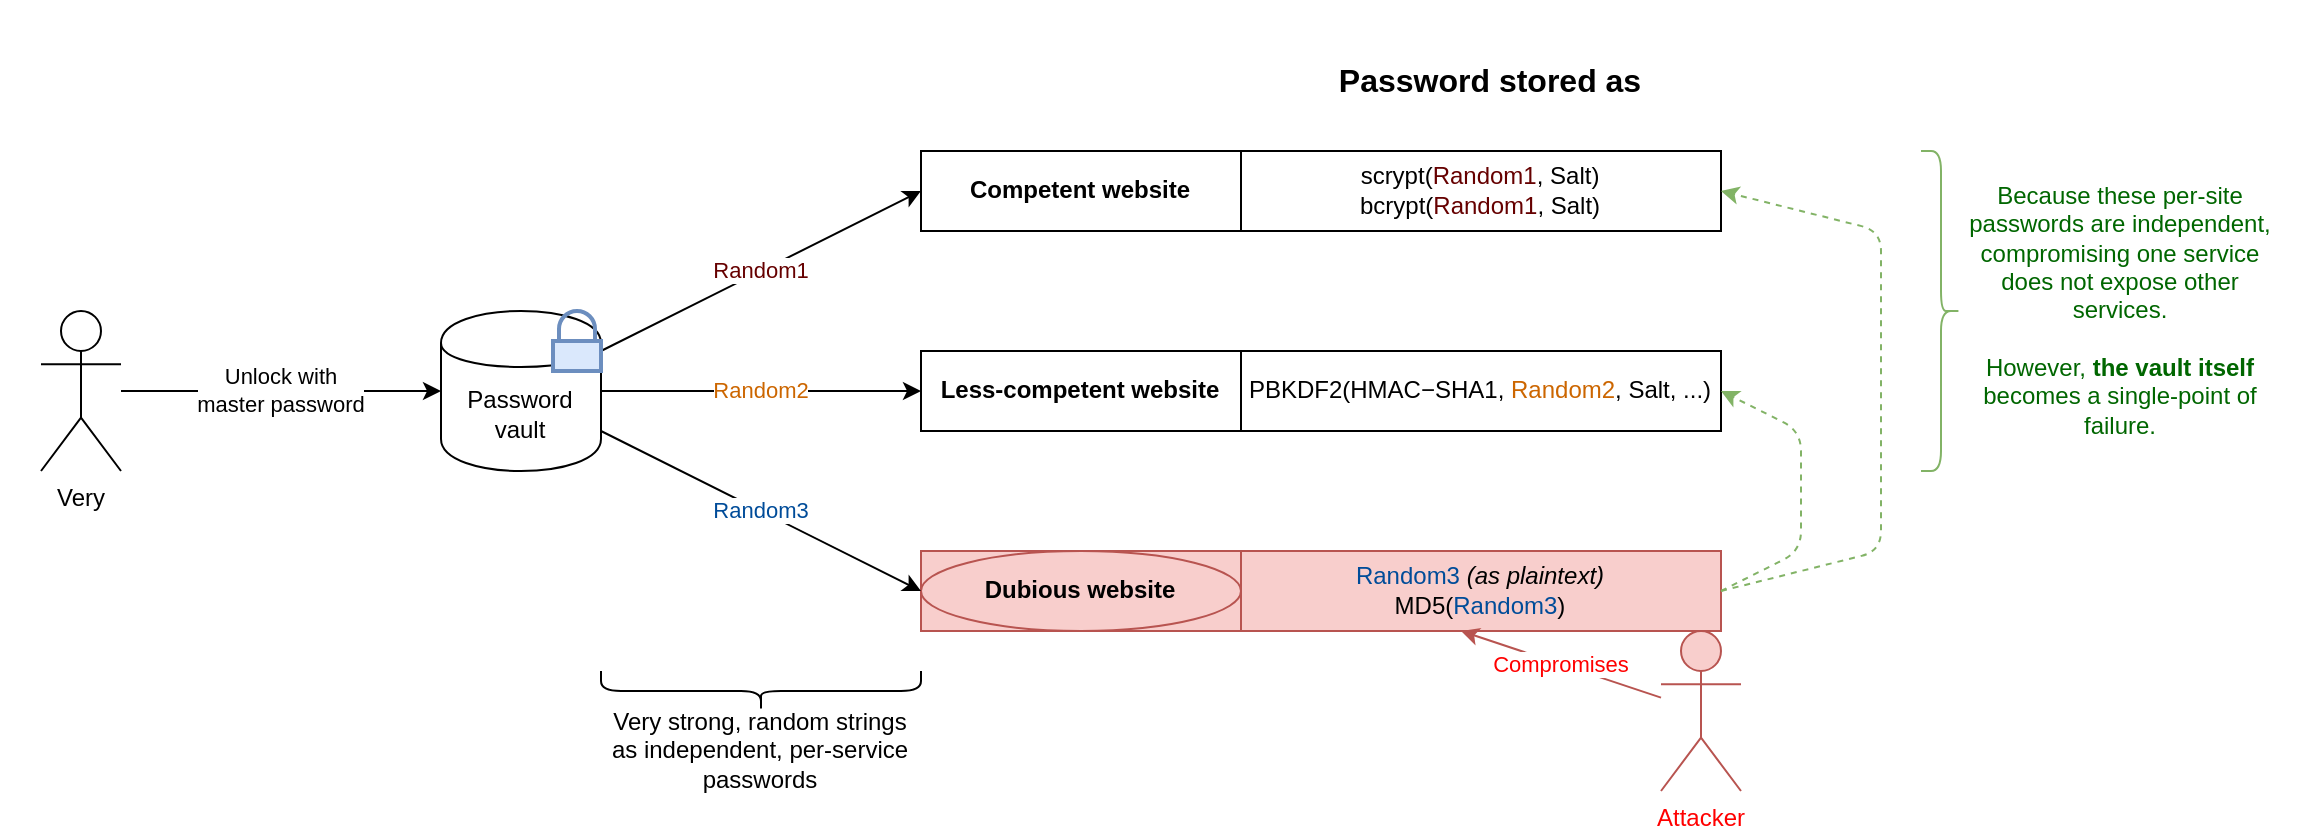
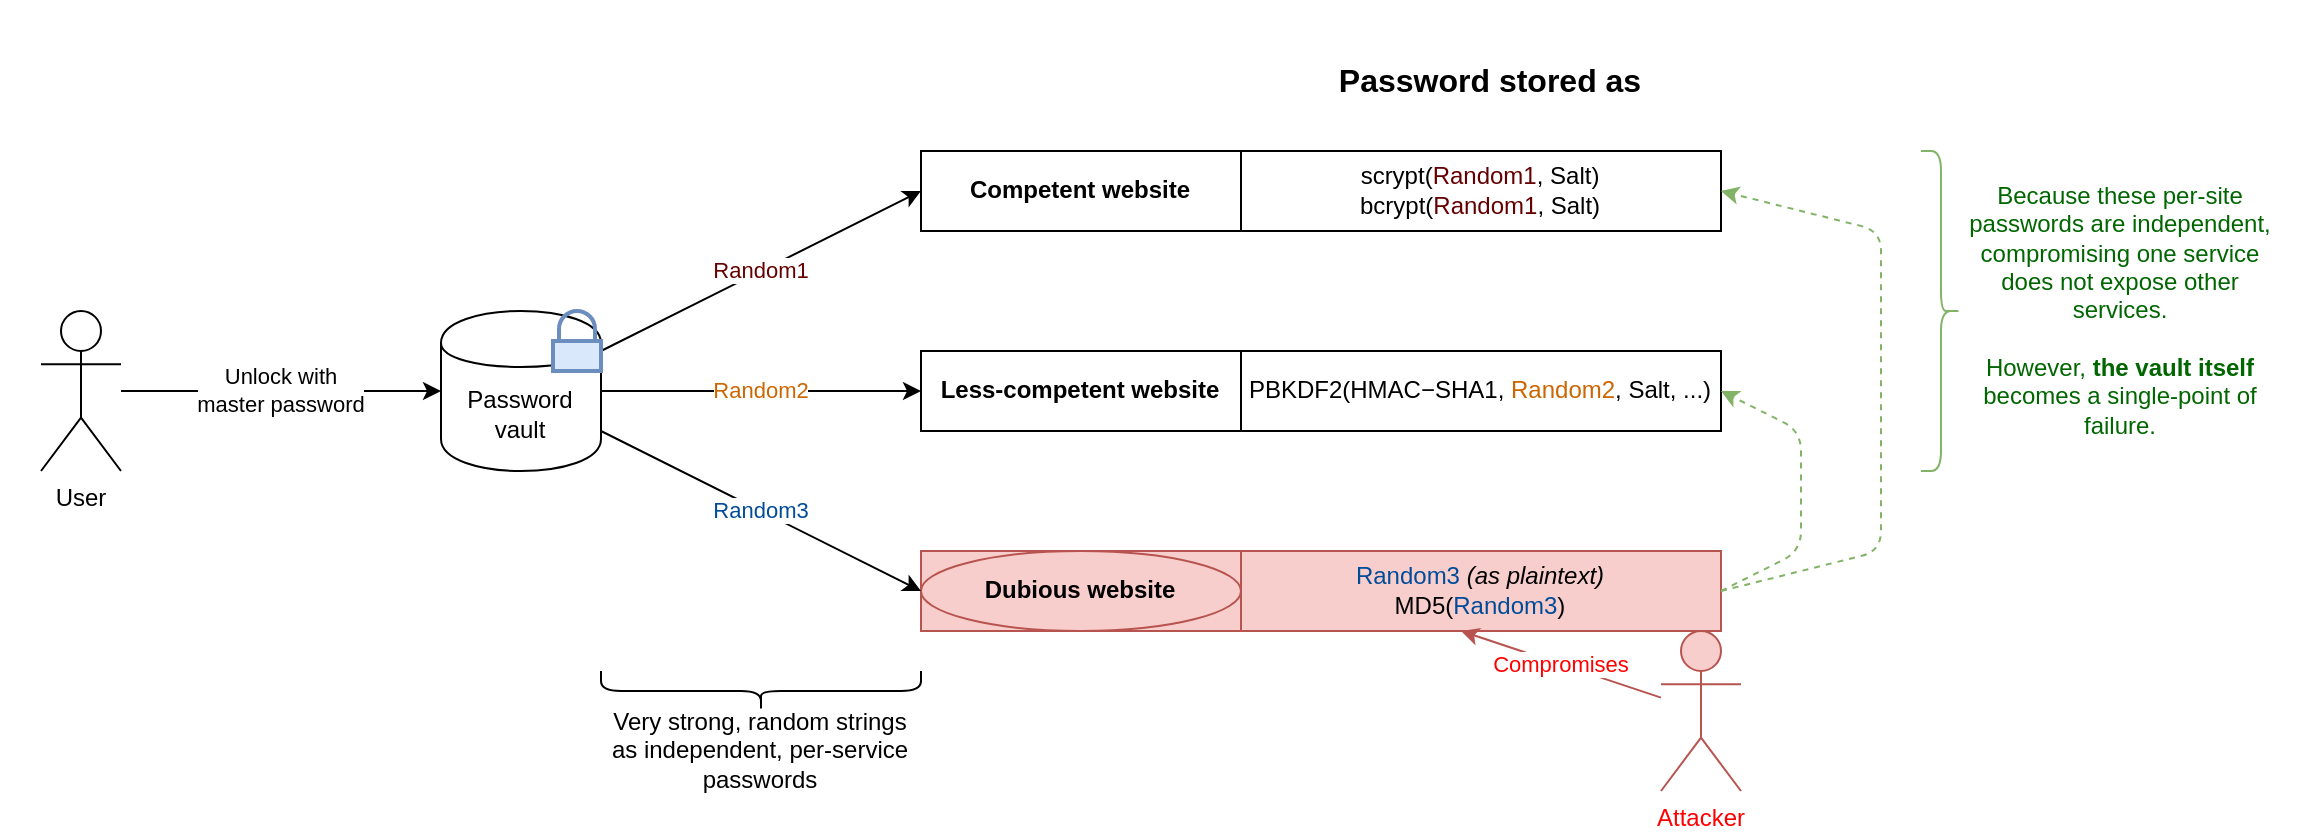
(82, 499) -> (82, 499)
